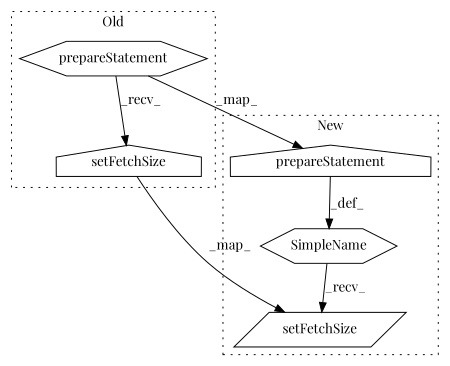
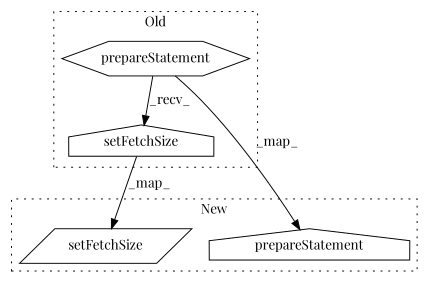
(329, 246) -> none
